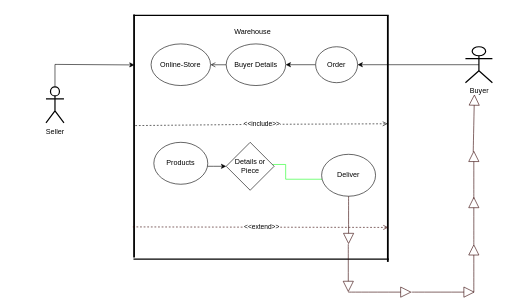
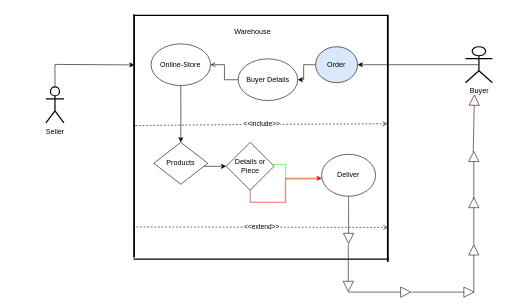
(256, 65) -> (268, 80)
(337, 65) -> (337, 65)
none -> (181, 138)
(181, 164) -> (181, 164)
none -> (273, 203)
